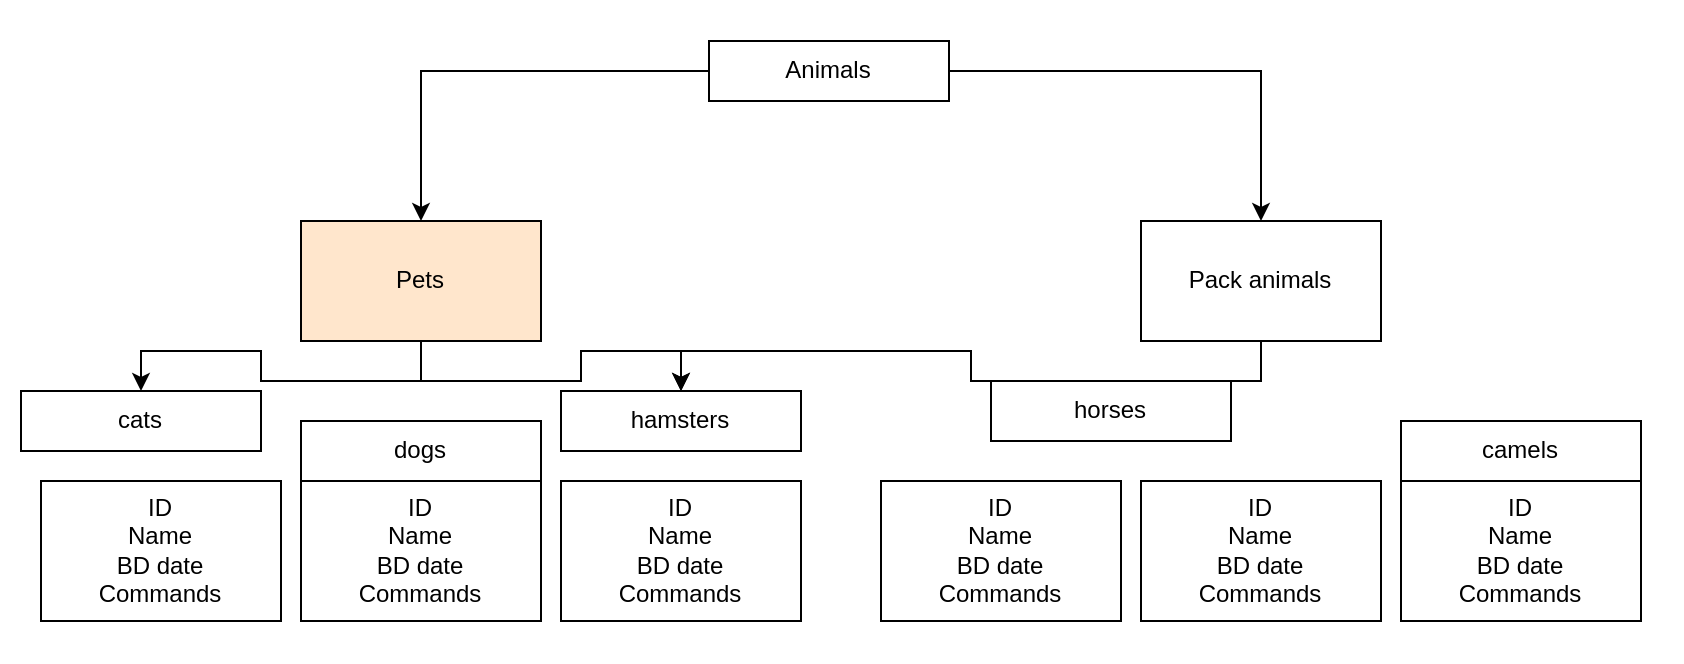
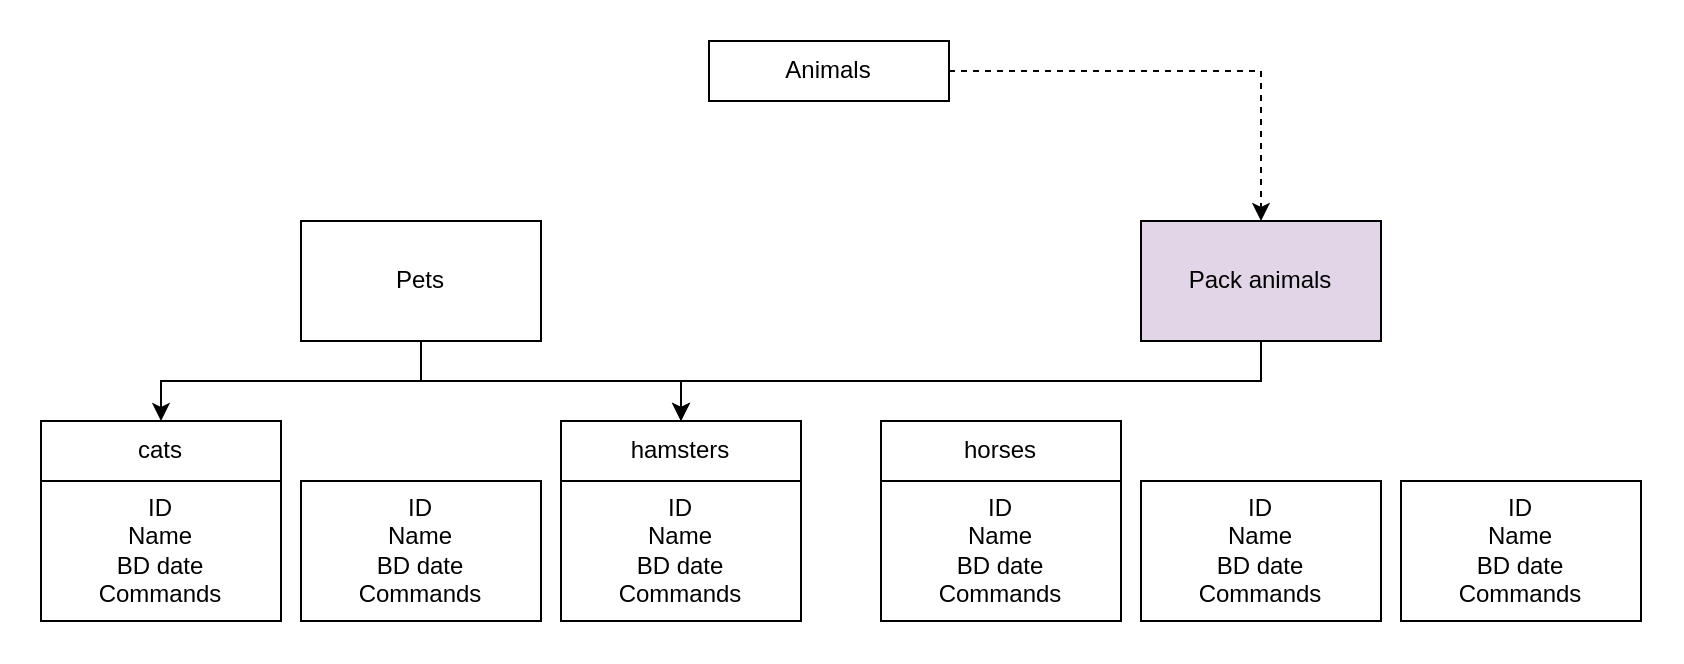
(497, 71) -> none
(1173, 71) -> (1173, 71)
(421, 281) -> (421, 281)
(1261, 281) -> (1261, 281)
(1111, 411) -> (1001, 451)
(141, 421) -> (161, 451)
(681, 421) -> (681, 451)
(421, 451) -> none
(1521, 451) -> none
